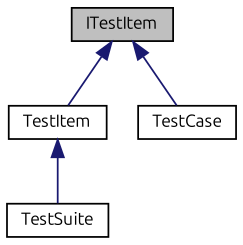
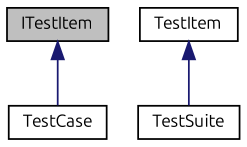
(85, 81) -> none
